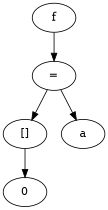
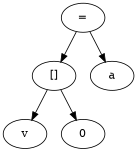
(54, 18) -> none
none -> (25, 134)
